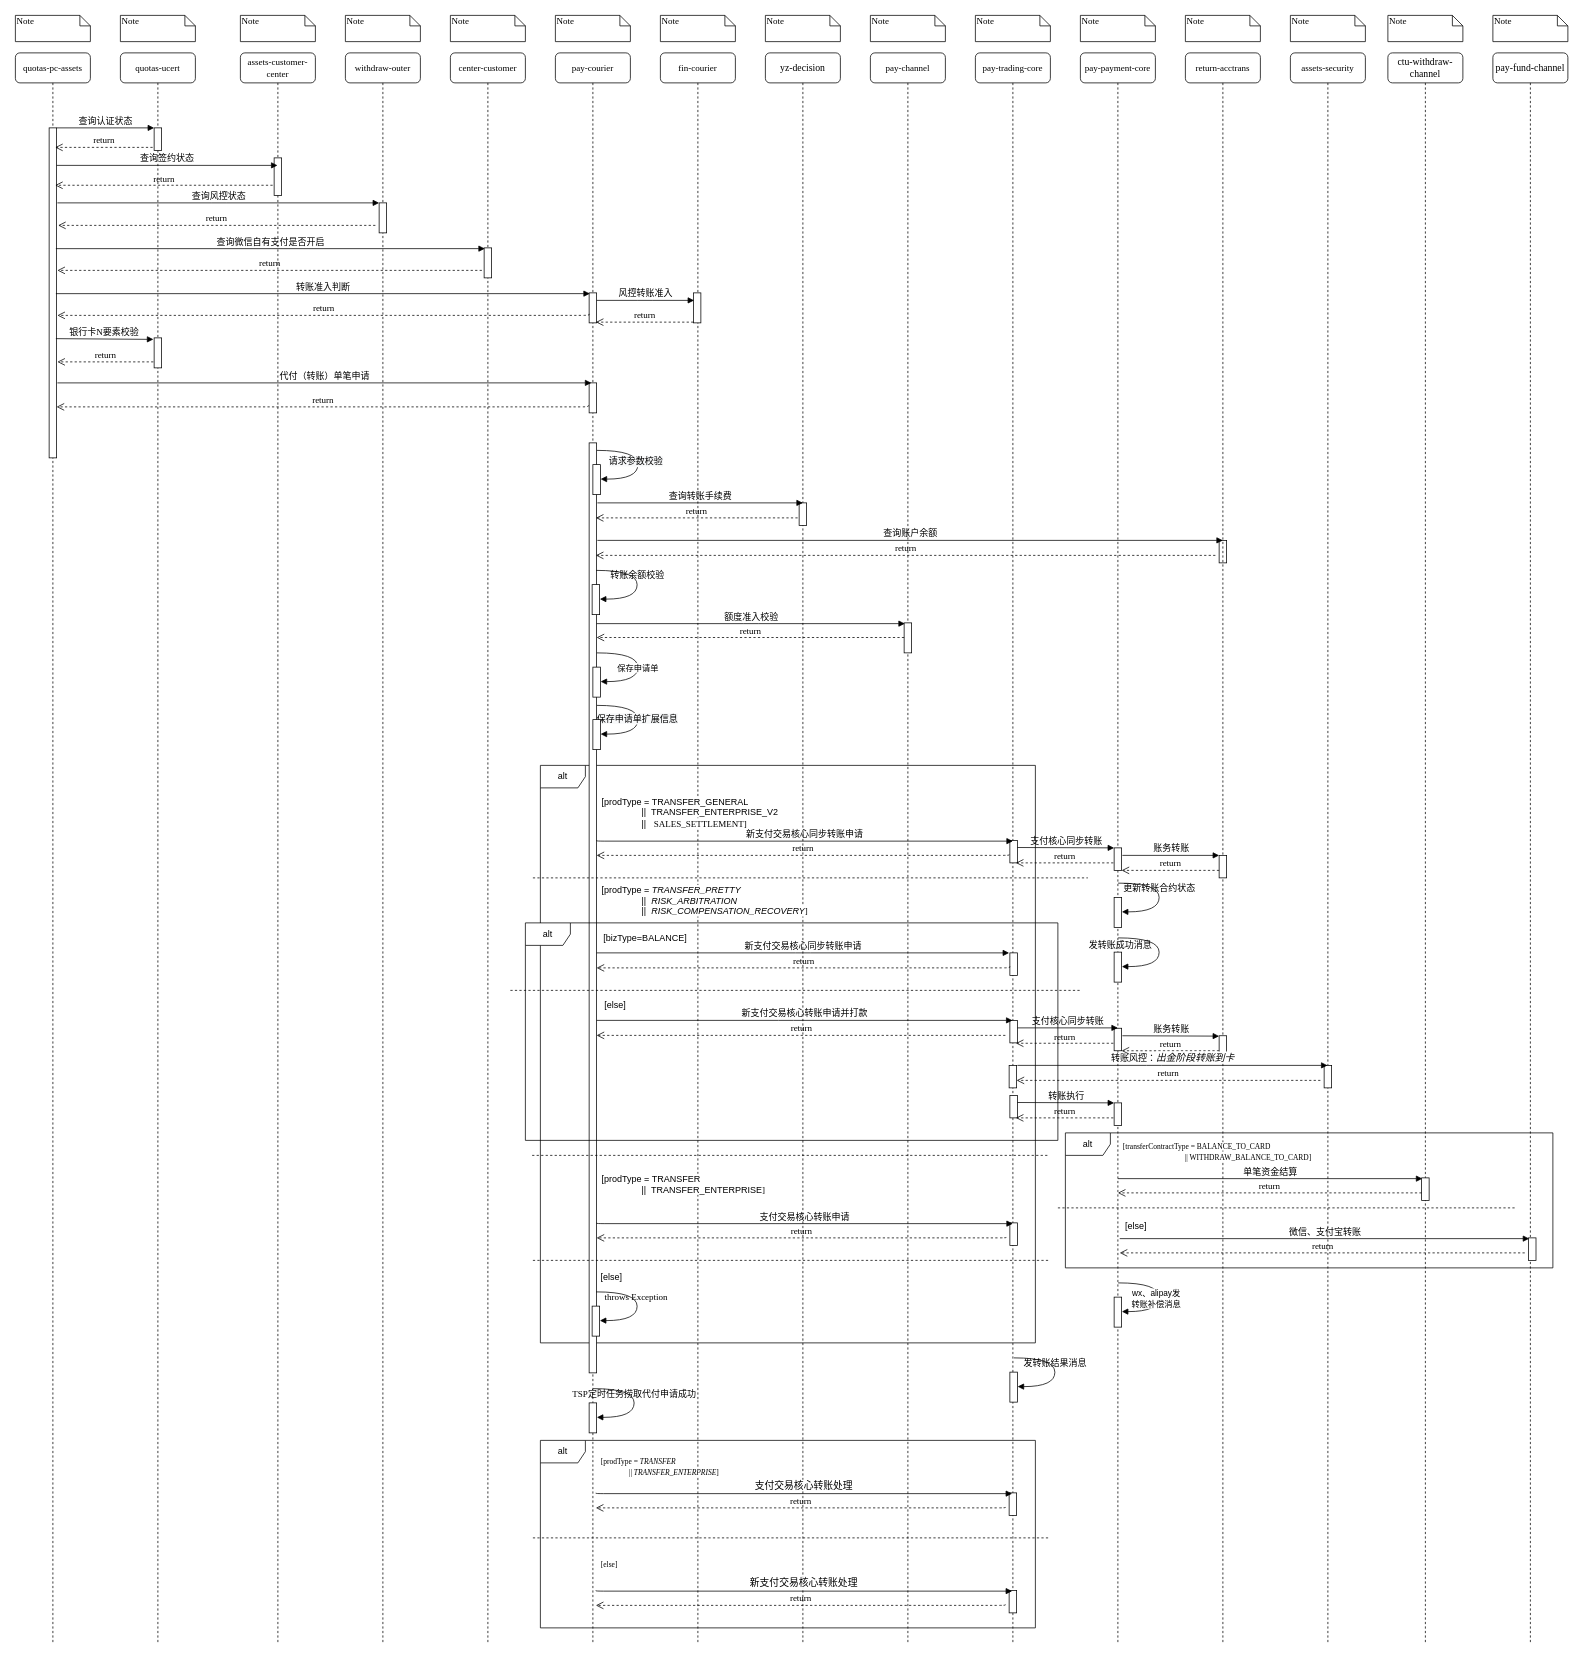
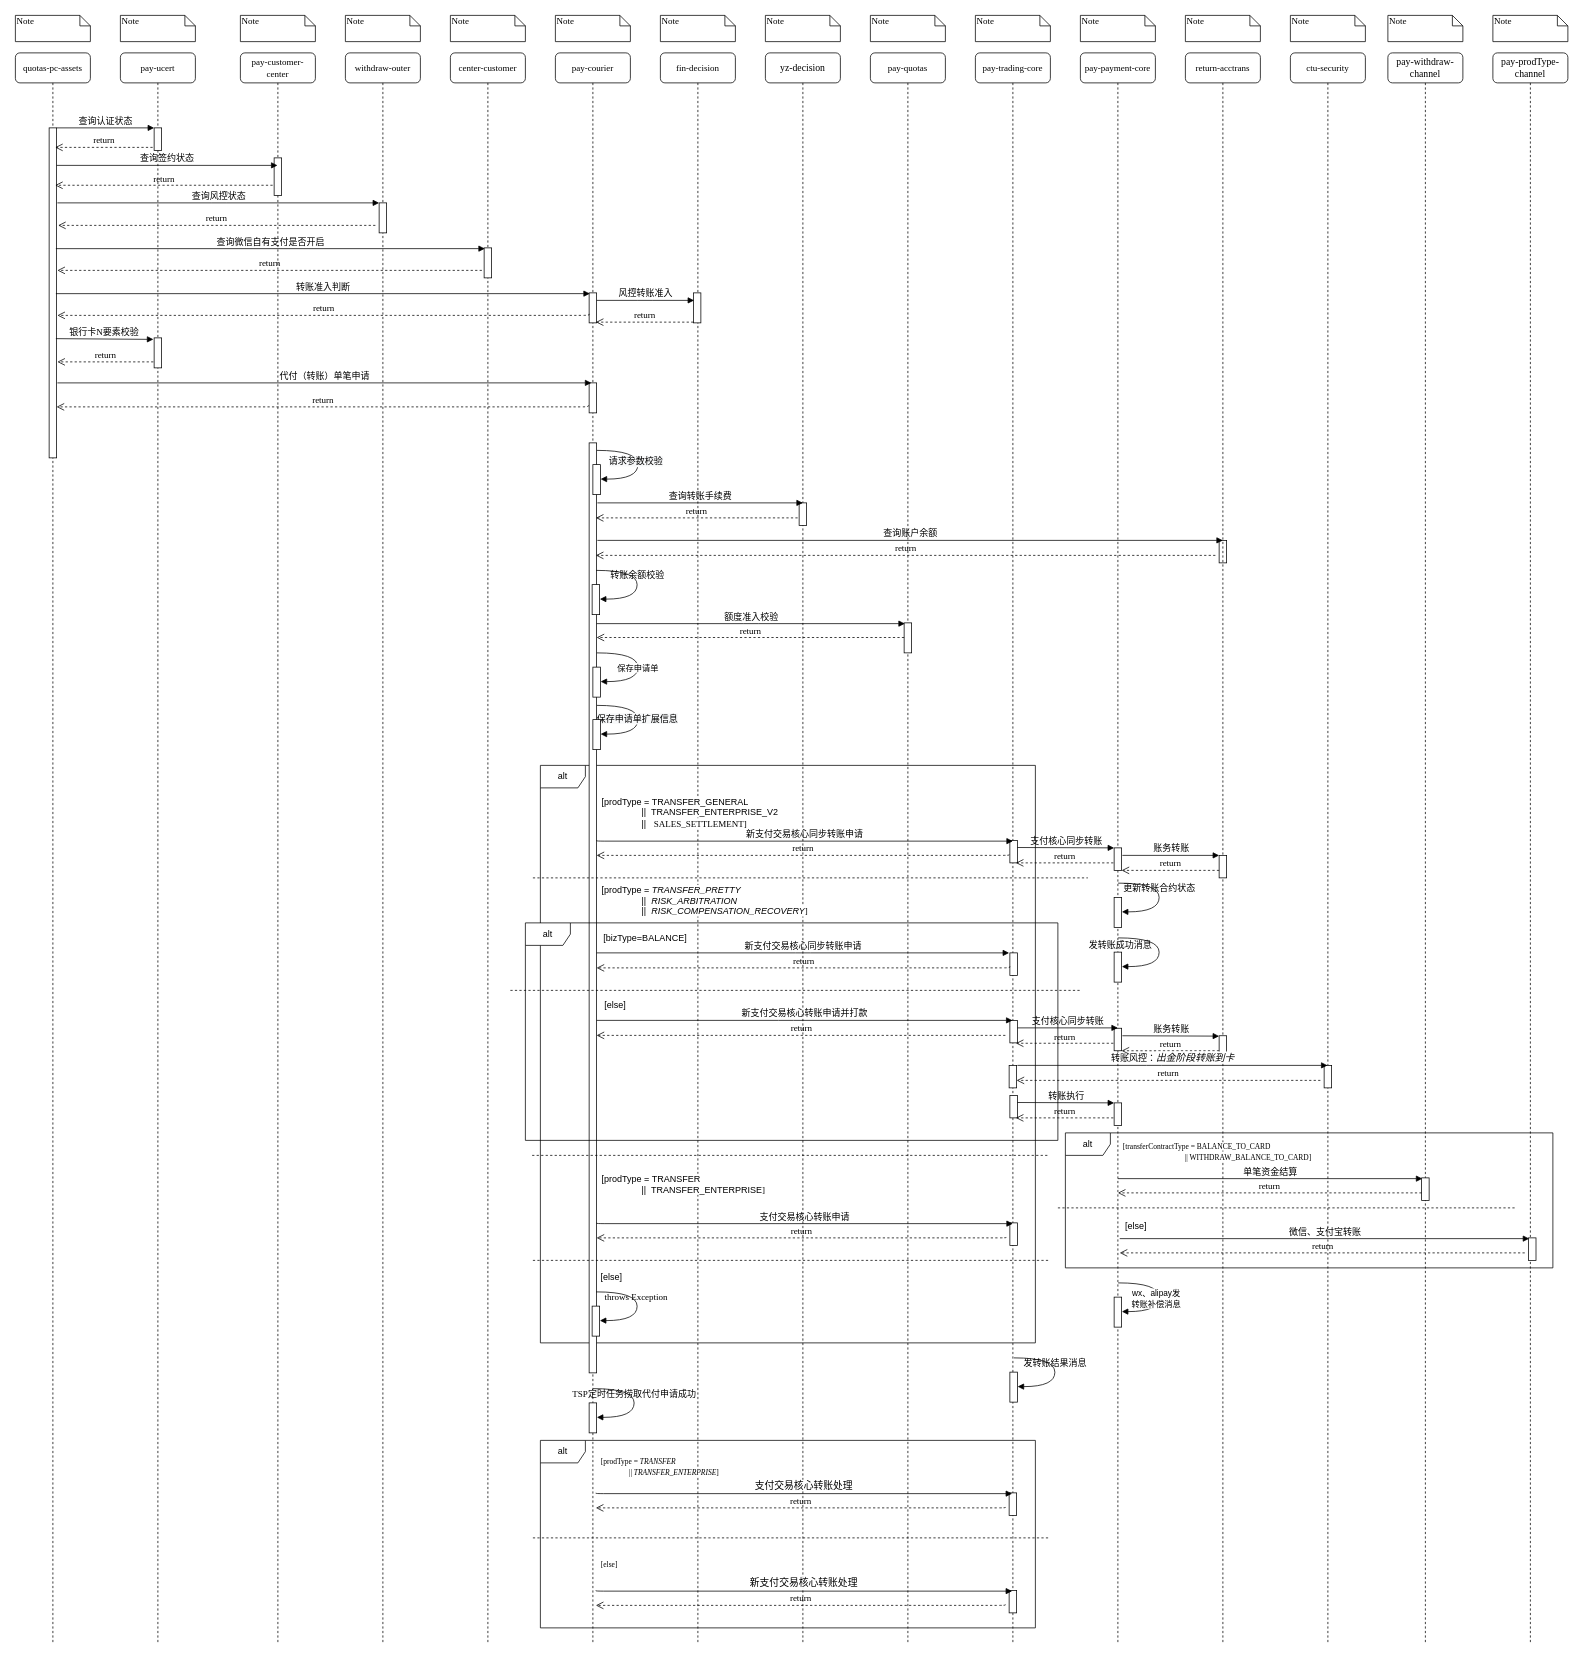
(158, 68) -> (158, 68)
(278, 68) -> (278, 68)
(698, 68) -> (698, 68)
(908, 68) -> (908, 68)
(1328, 68) -> (1328, 68)
(1425, 68) -> (1425, 68)
(1530, 68) -> (1530, 68)
